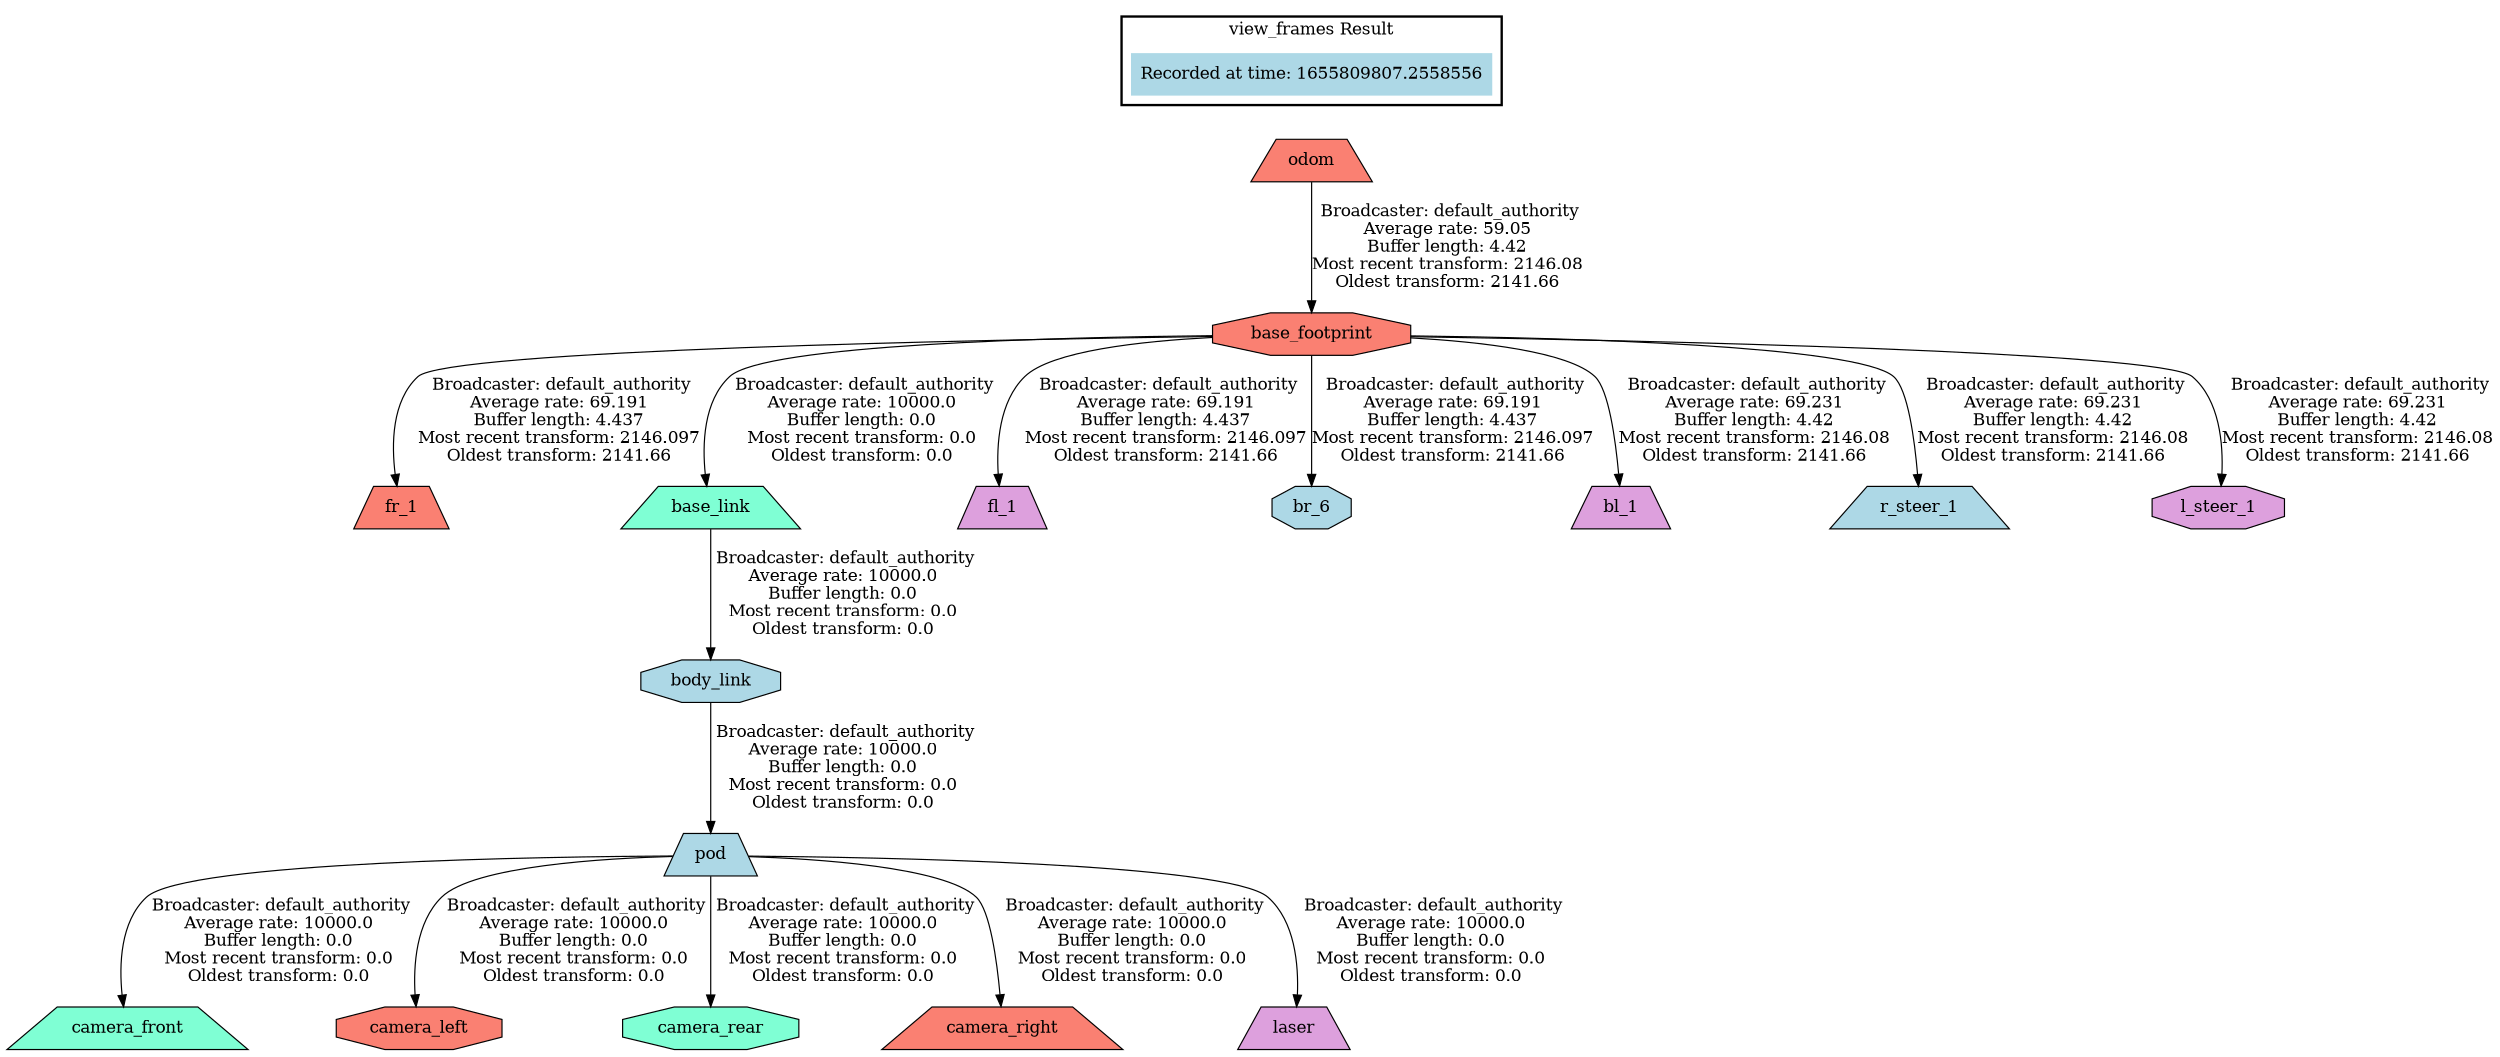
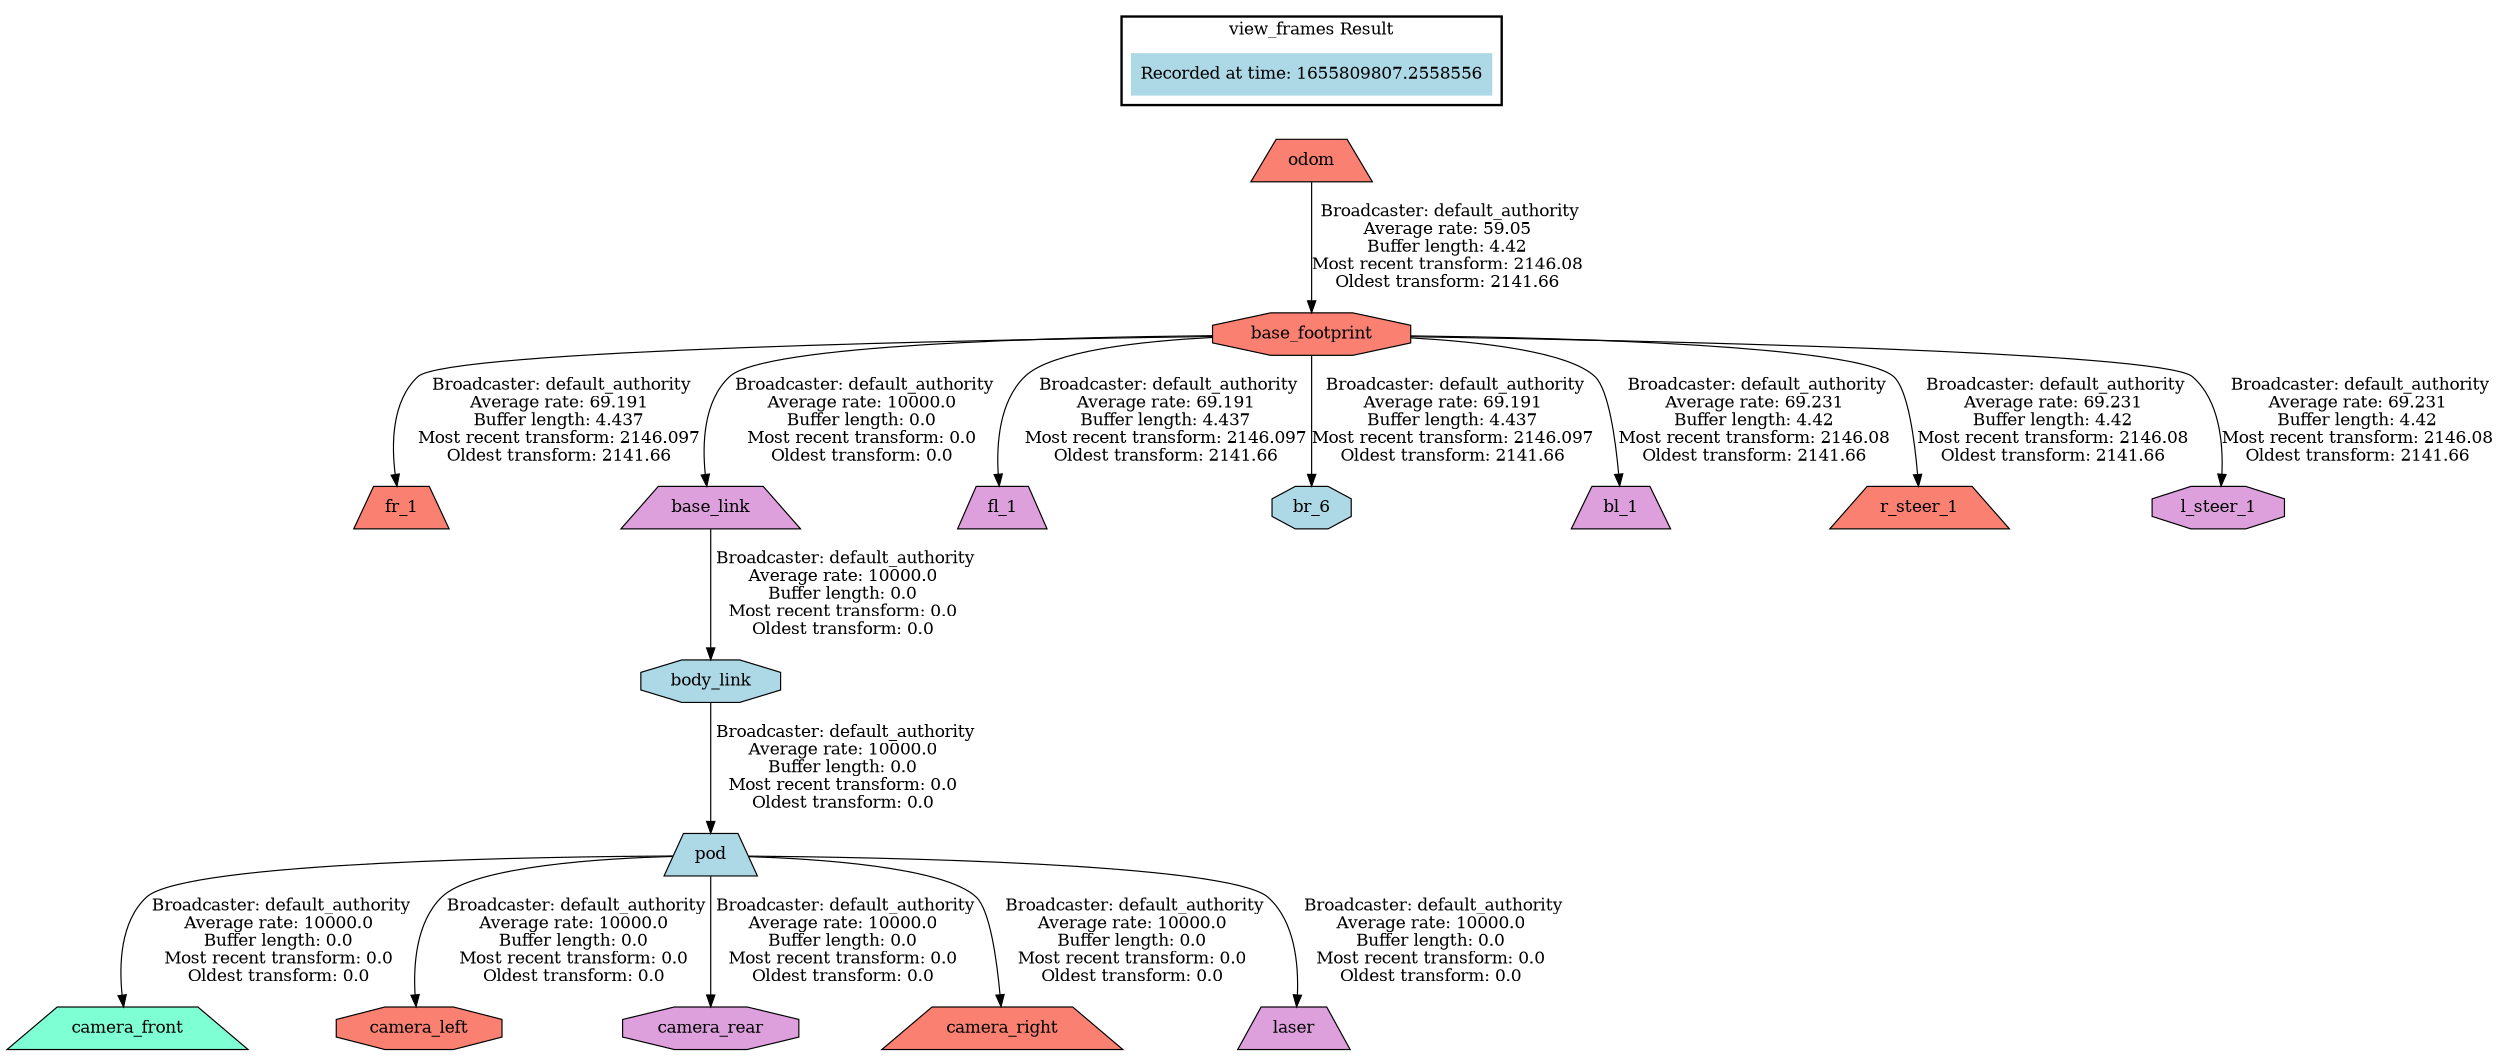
(711, 508) -> (711, 508)
(1920, 508) -> (1920, 508)
(711, 1028) -> (711, 1028)
